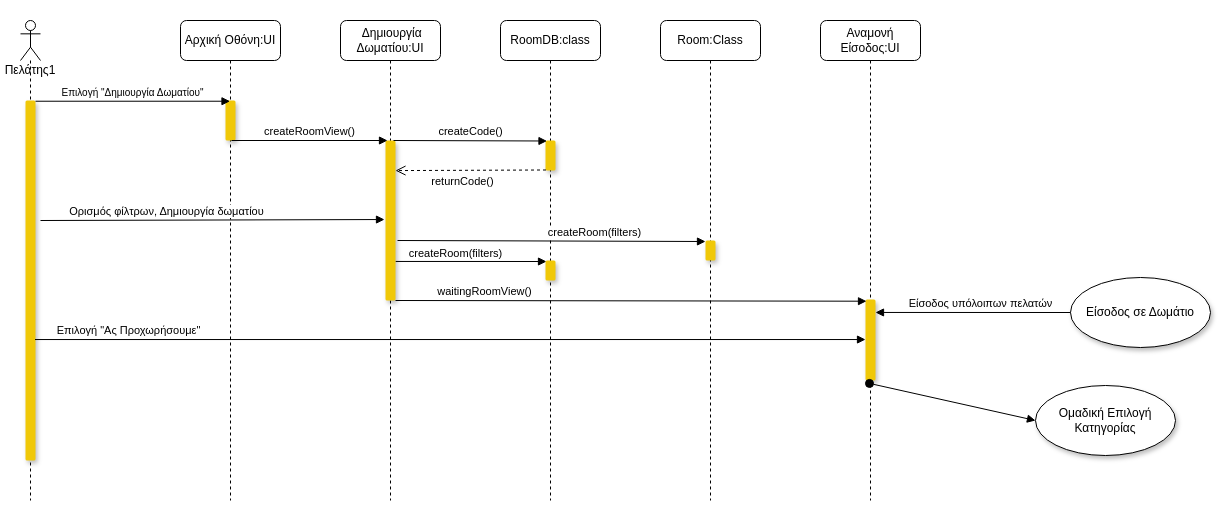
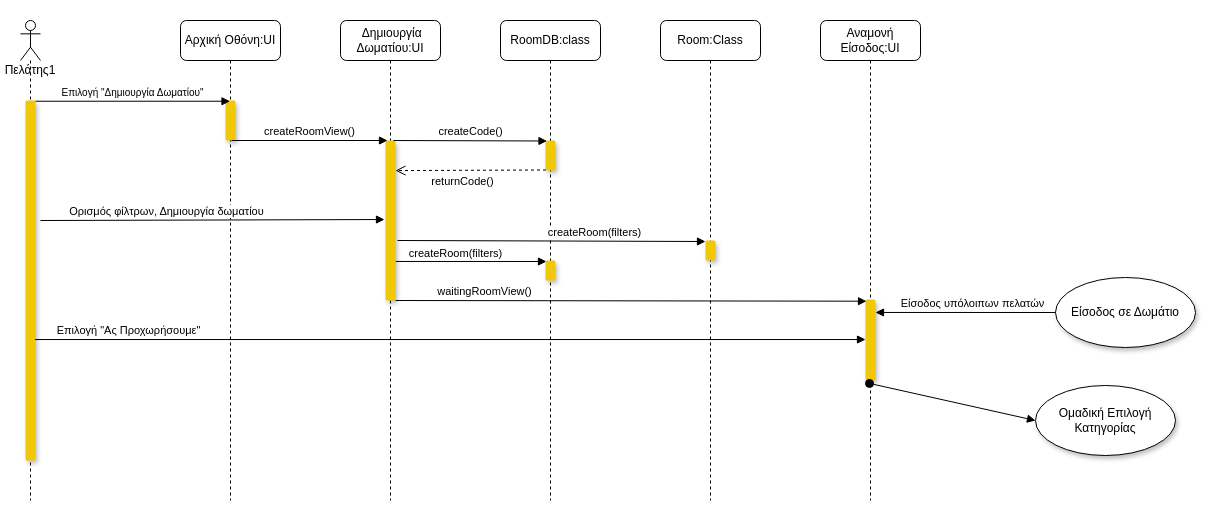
(1141, 313) -> (1126, 313)
